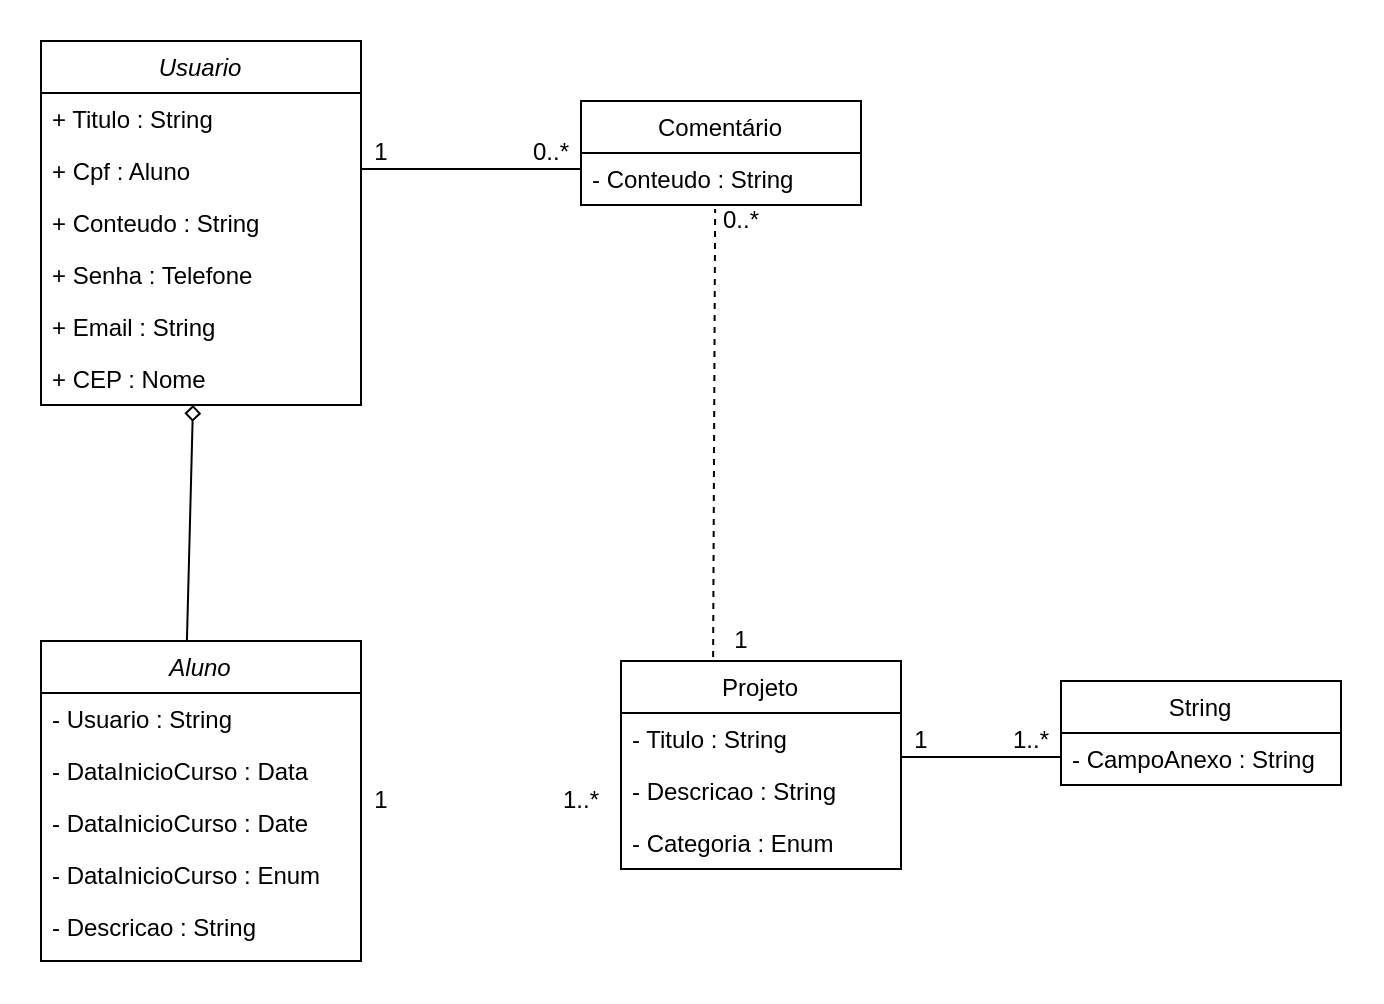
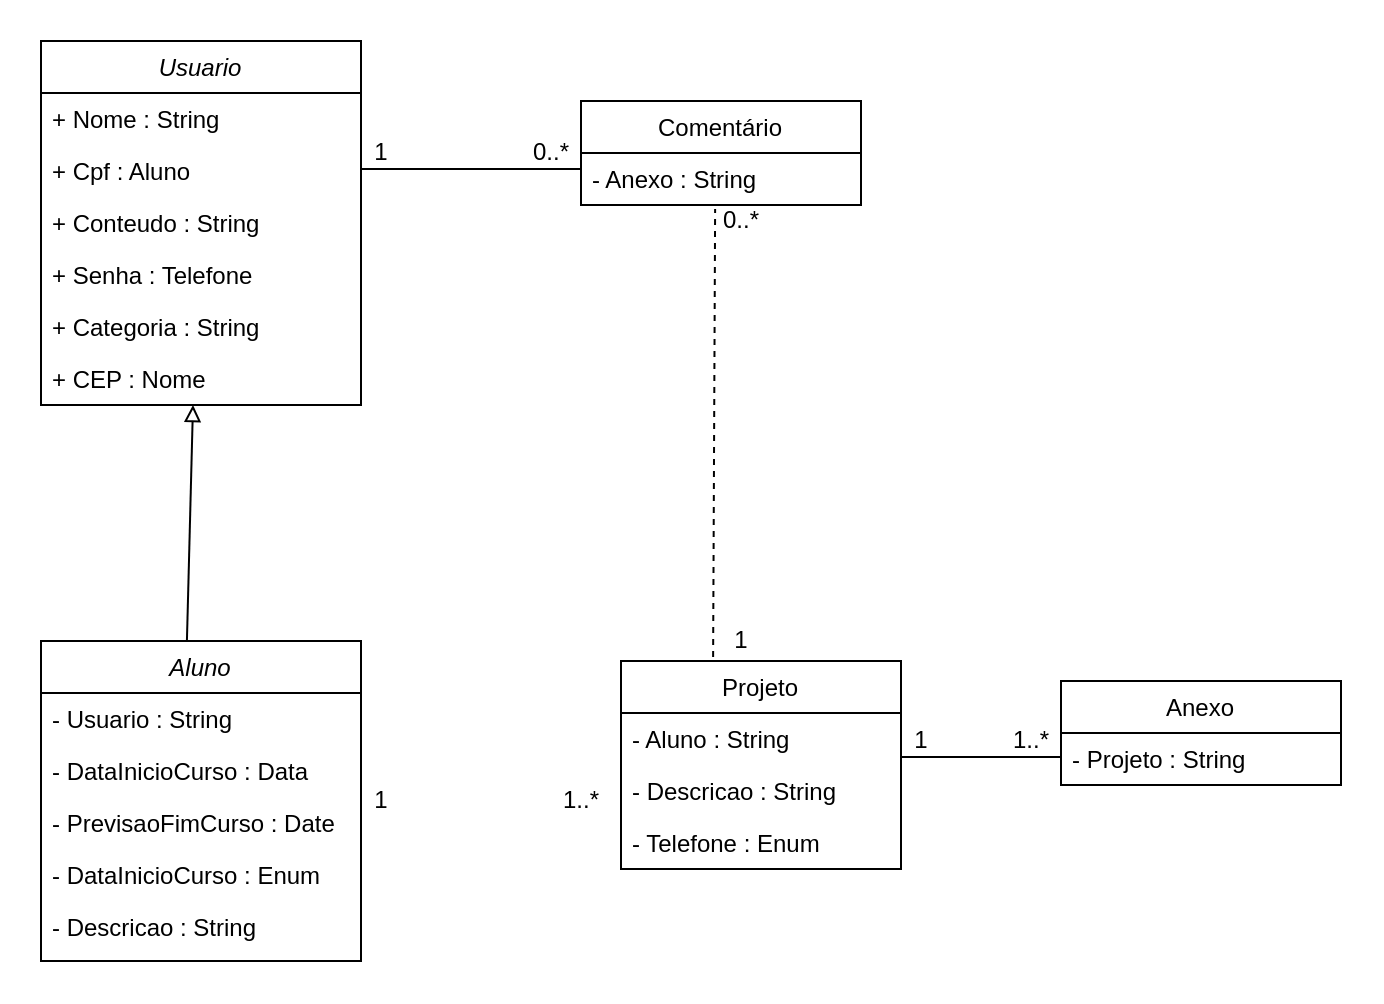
(144, 120) -> (137, 120)
(704, 180) -> (684, 180)
(138, 328) -> (168, 328)
(193, 422) -> (193, 422)
(1200, 708) -> (1200, 708)
(724, 740) -> (721, 740)
(1198, 760) -> (1177, 760)
(195, 824) -> (201, 824)
(737, 844) -> (731, 844)
